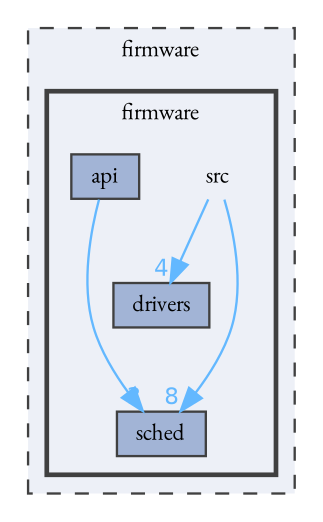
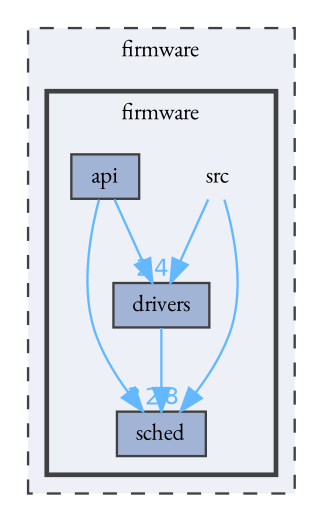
none -> (129, 230)
none -> (161, 358)
